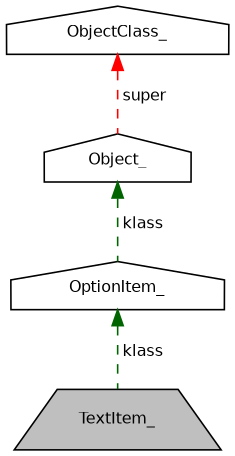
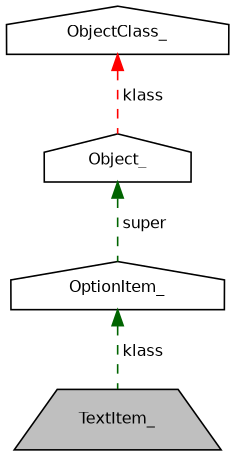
(142, 97) -> (141, 97)
(141, 224) -> (142, 224)
